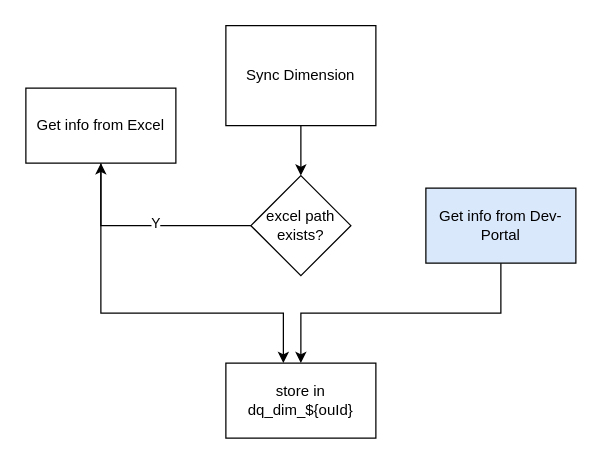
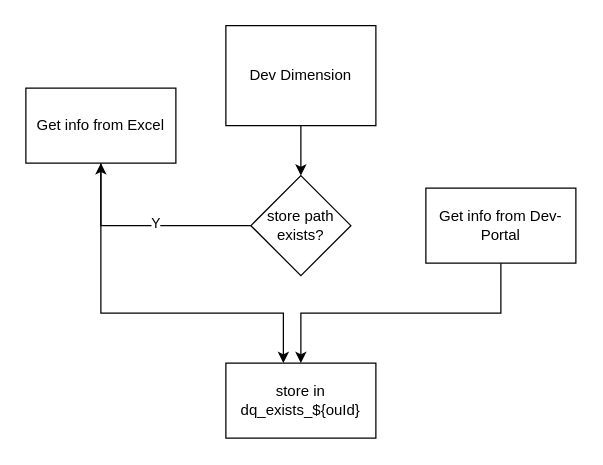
(301, 76) -> (301, 76)
(301, 226) -> (301, 226)
(501, 226) -> (501, 226)
(301, 401) -> (301, 401)
